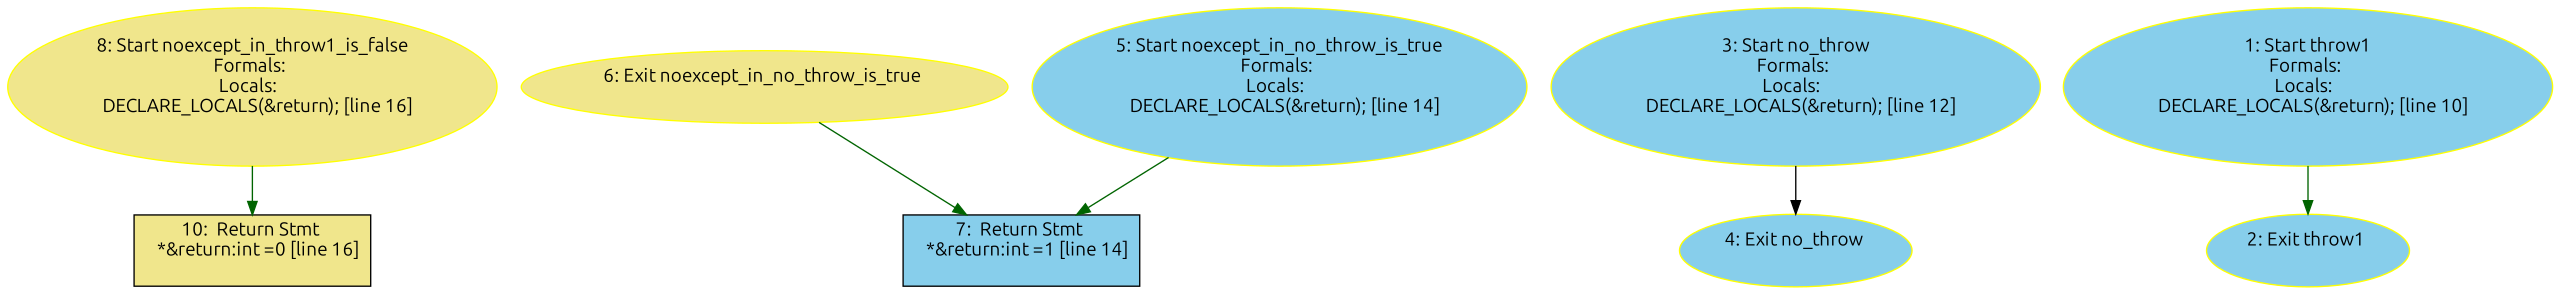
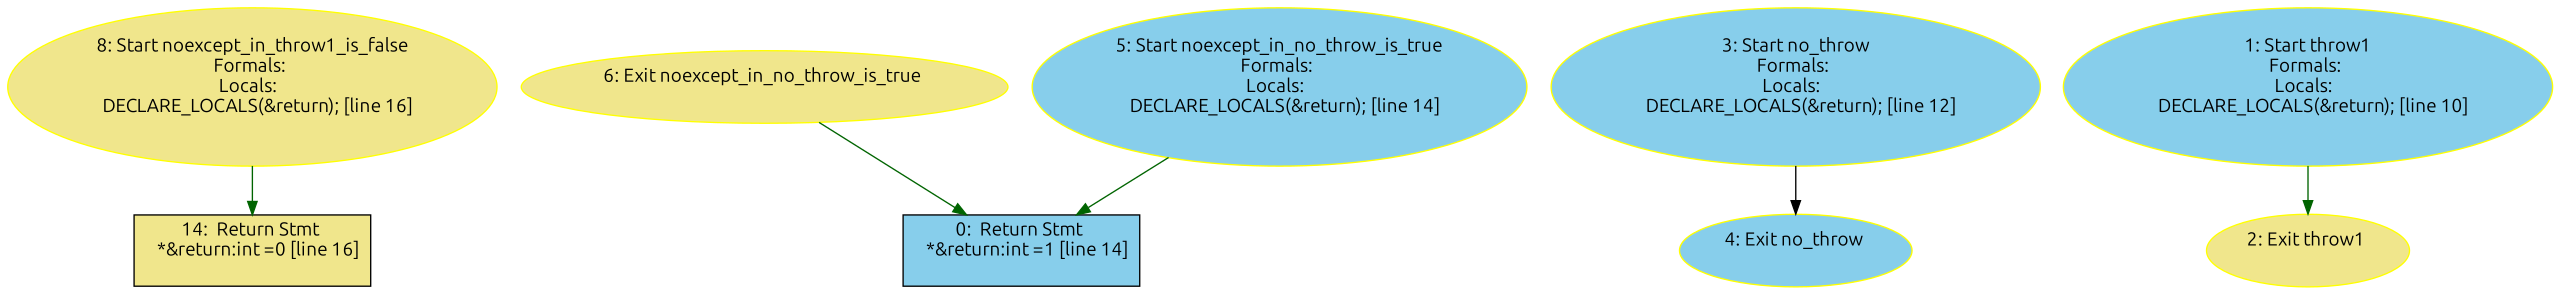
(252, 251) -> (252, 251)
(1021, 251) -> (1021, 251)
(2308, 251) -> (2308, 251)
